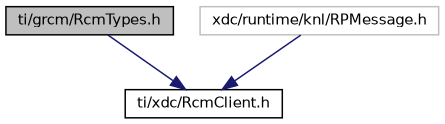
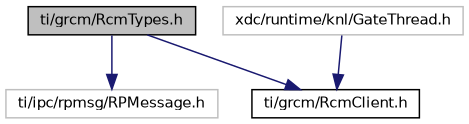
(319, 21) -> (343, 21)
none -> (112, 104)
(204, 104) -> (336, 104)
